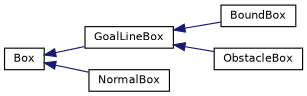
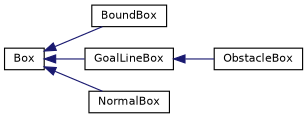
(203, 25) -> (79, 37)
